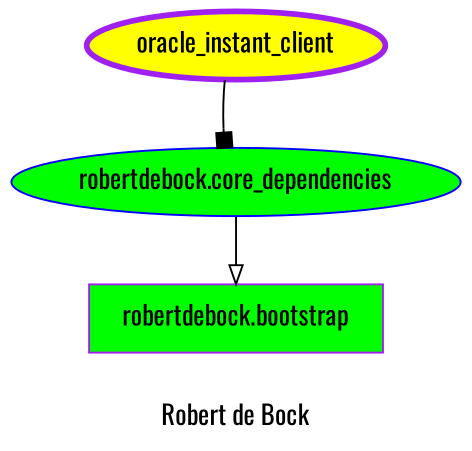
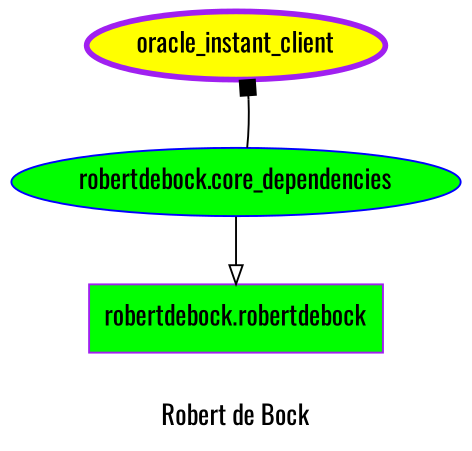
(223, 104) -> (249, 123)
(236, 318) -> (236, 318)
